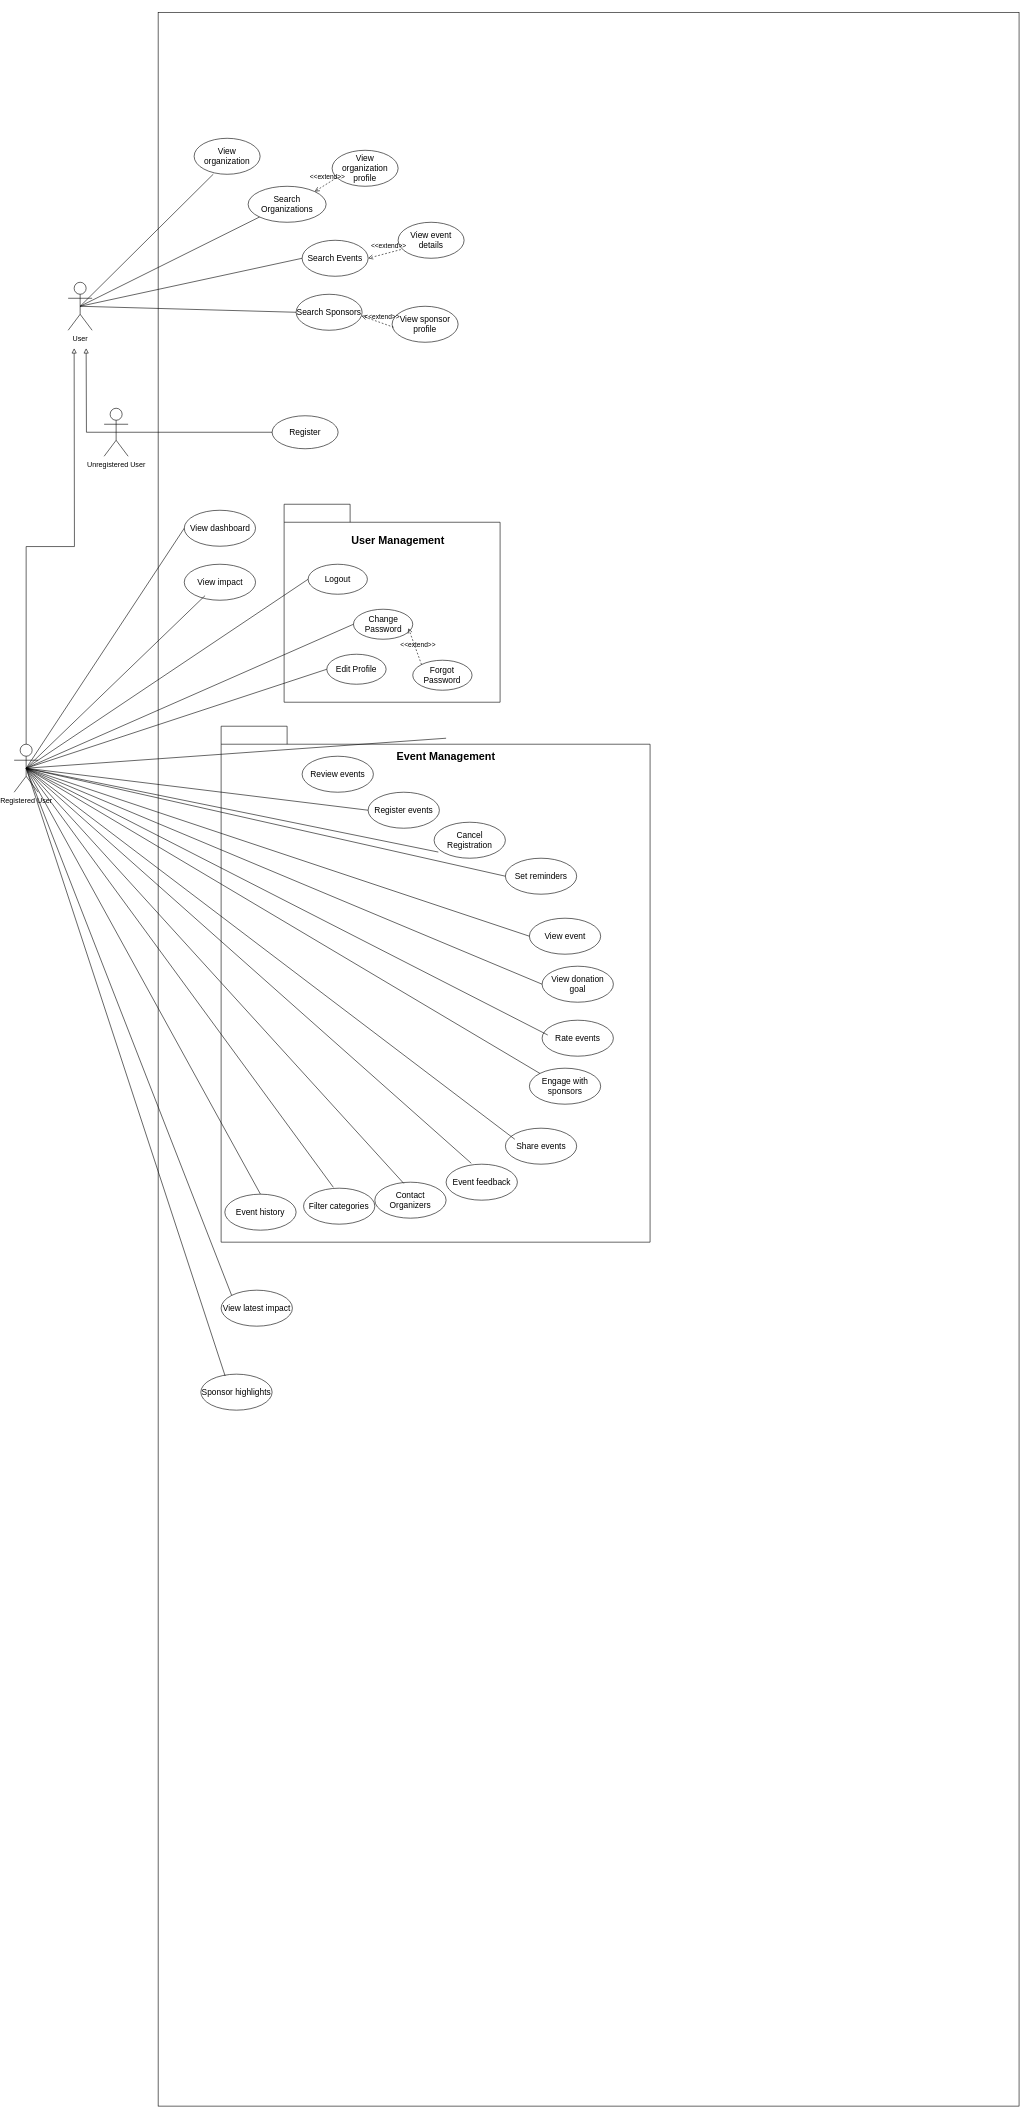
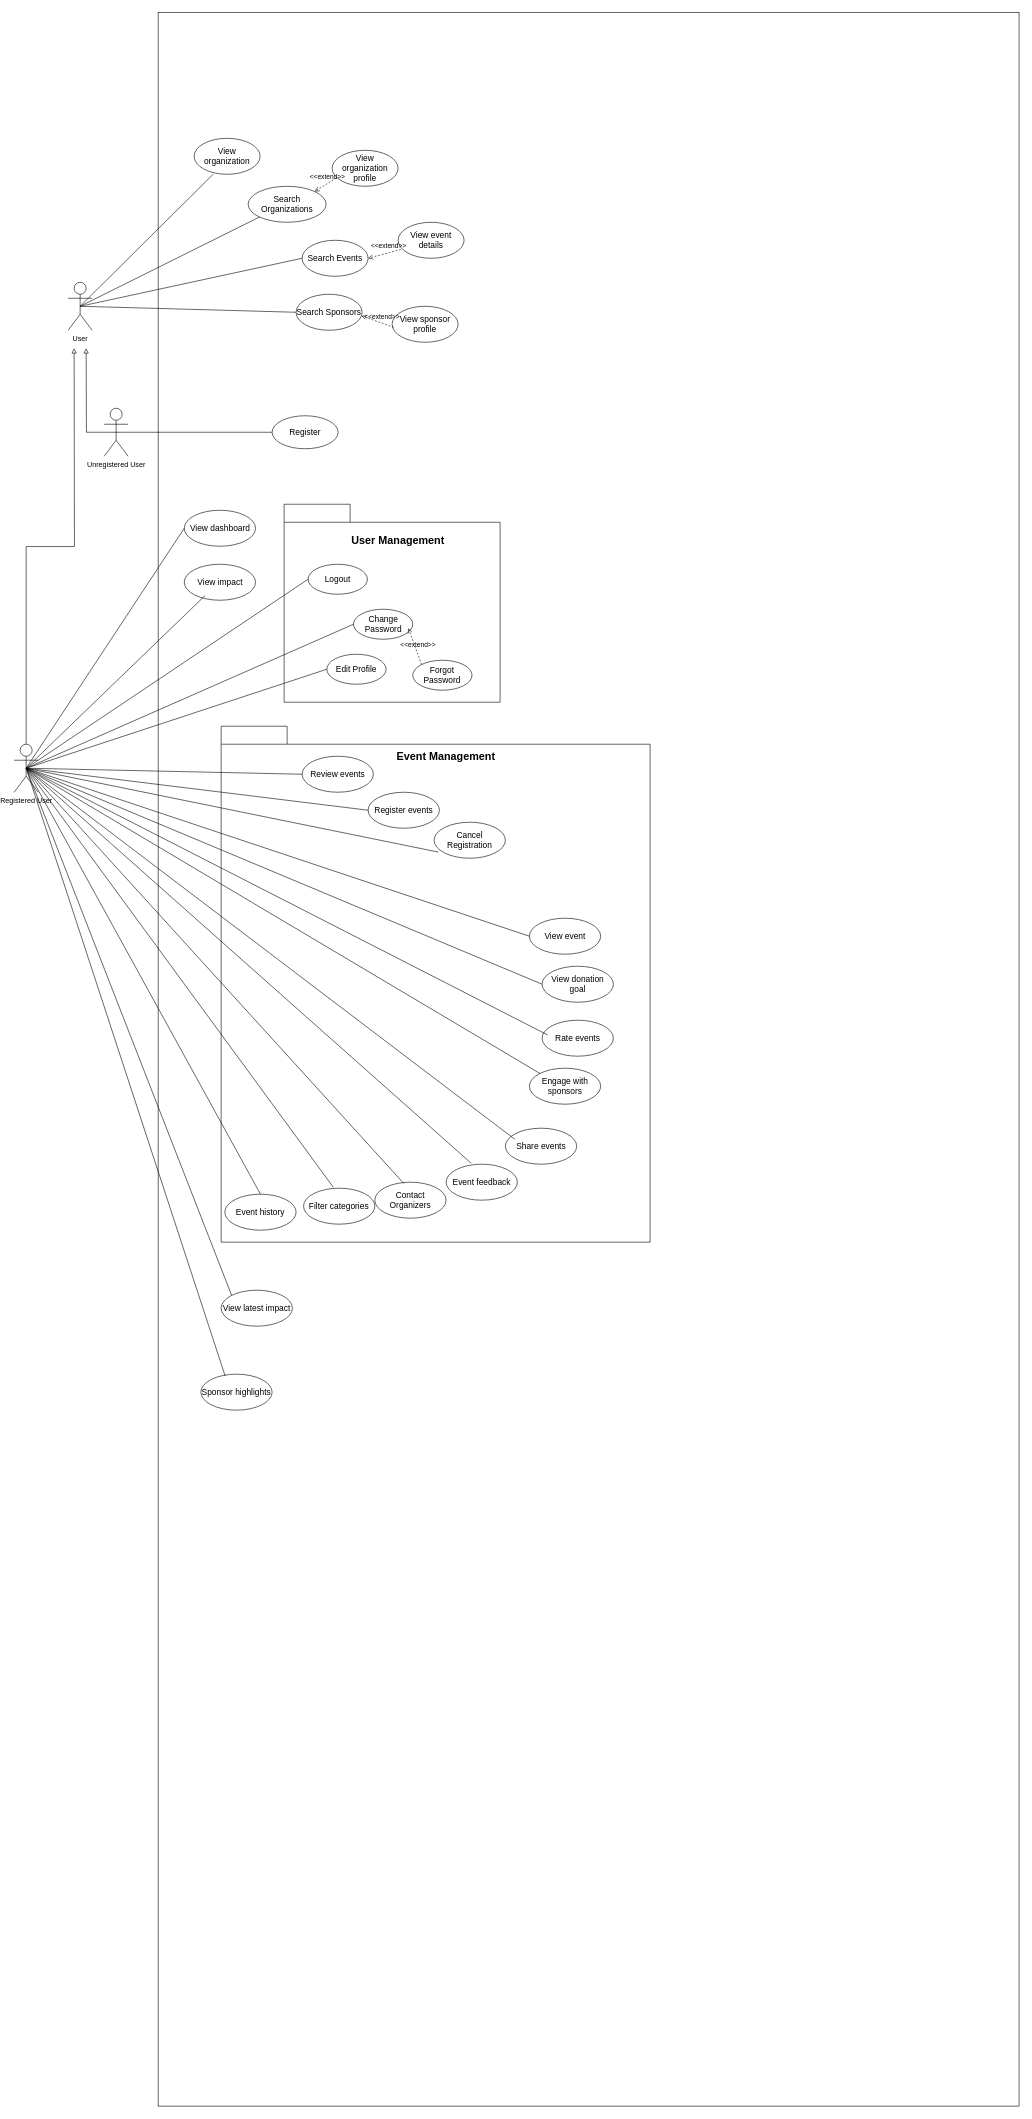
(241, 753) -> (172, 771)
(277, 825) -> none
(541, 876) -> none
